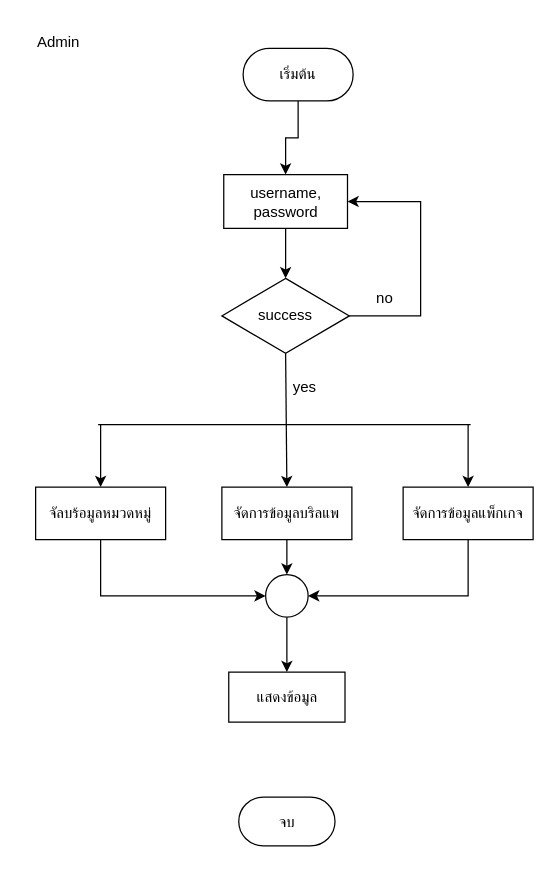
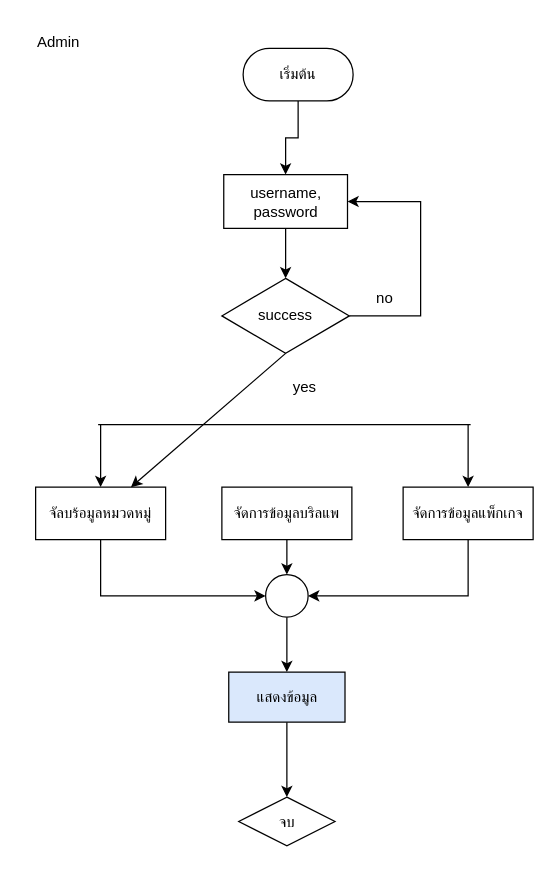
(286, 416) -> (211, 417)
(287, 697) -> (287, 697)
none -> (287, 755)
(287, 821) -> (287, 821)
